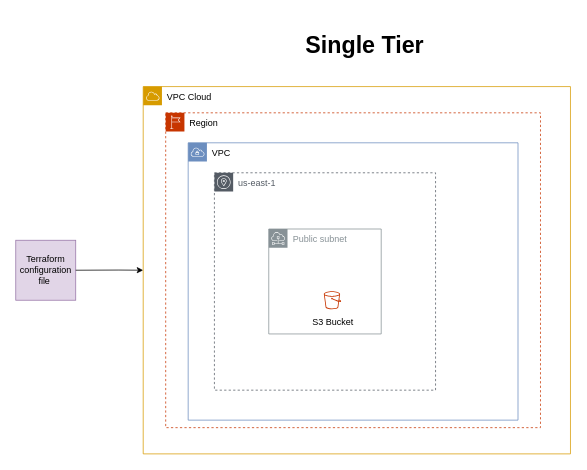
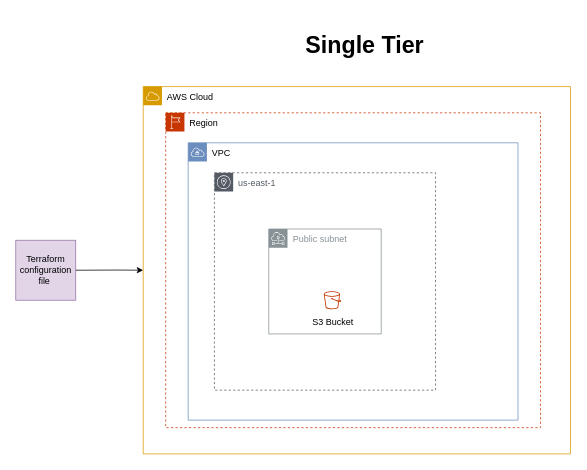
(187, 97) -> (187, 97)
